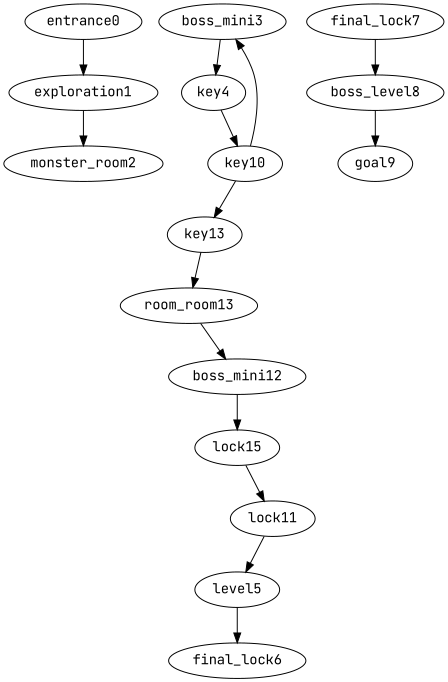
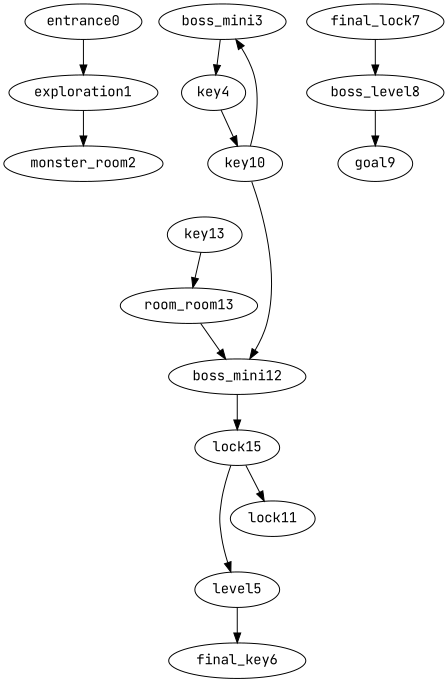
(227, 195) -> (271, 266)
(257, 550) -> (220, 514)
(237, 661) -> (237, 661)
